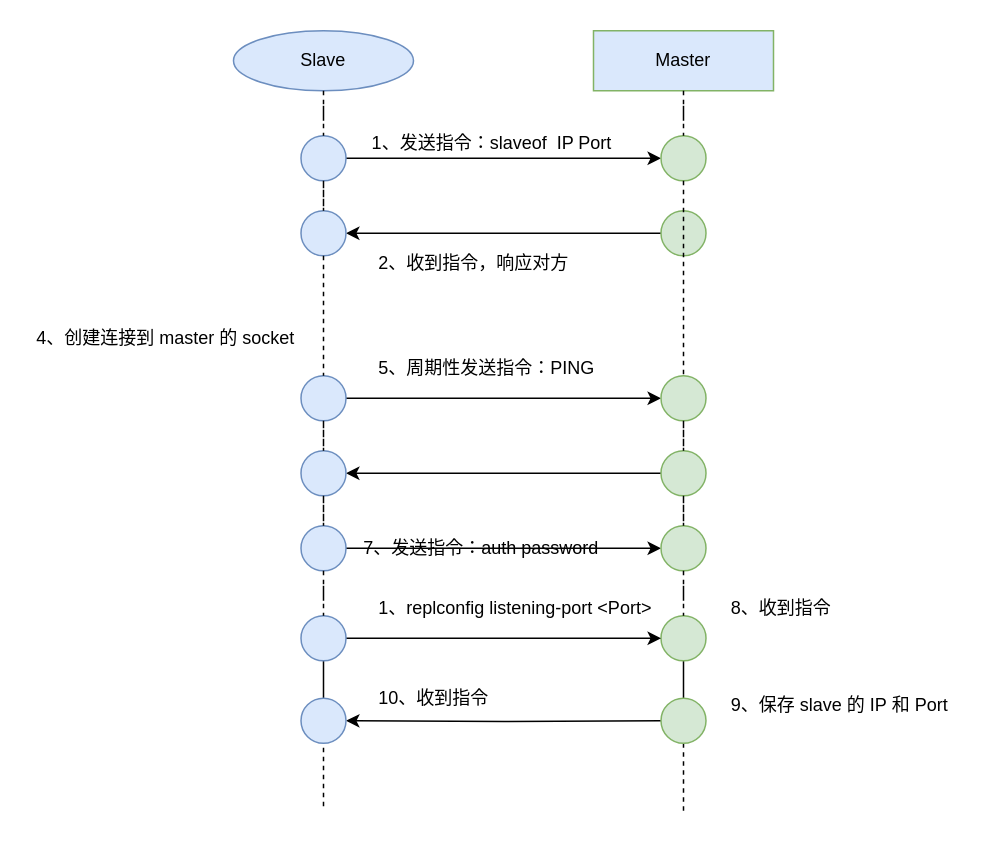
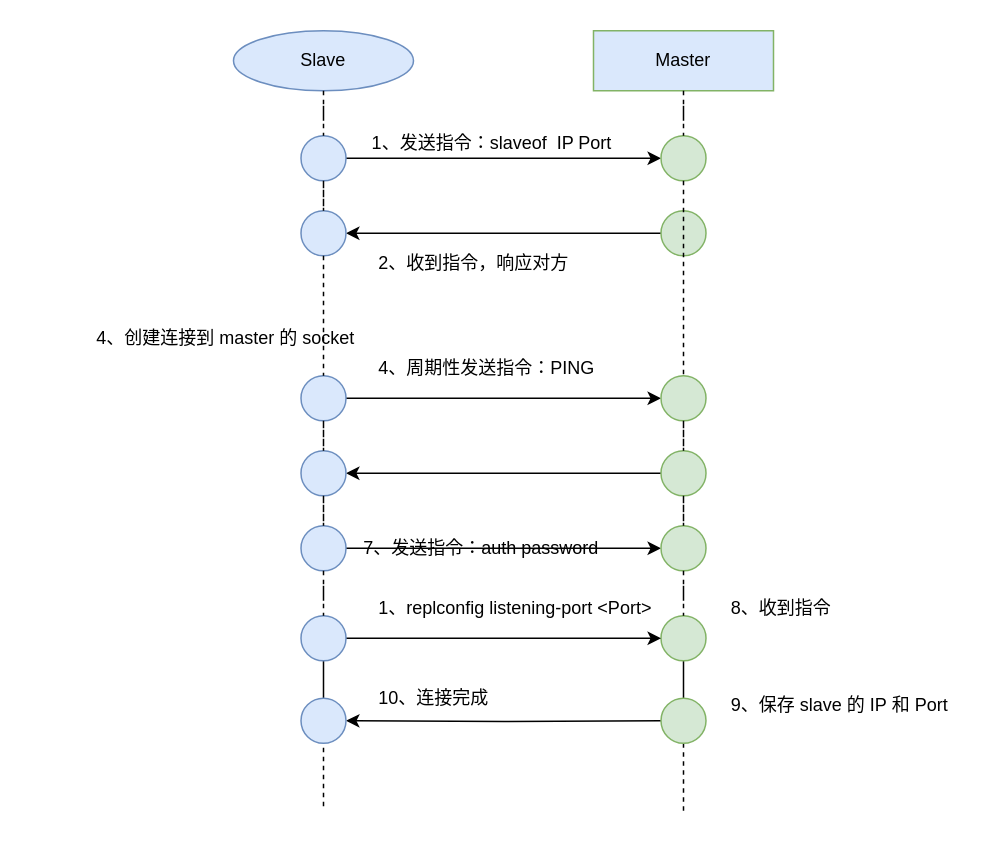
(166, 338) -> (226, 338)
(485, 368) -> (485, 368)
(434, 698) -> (434, 698)
